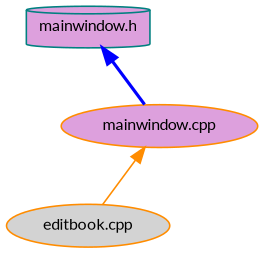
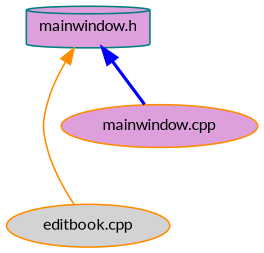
(119, 182) -> (44, 134)
